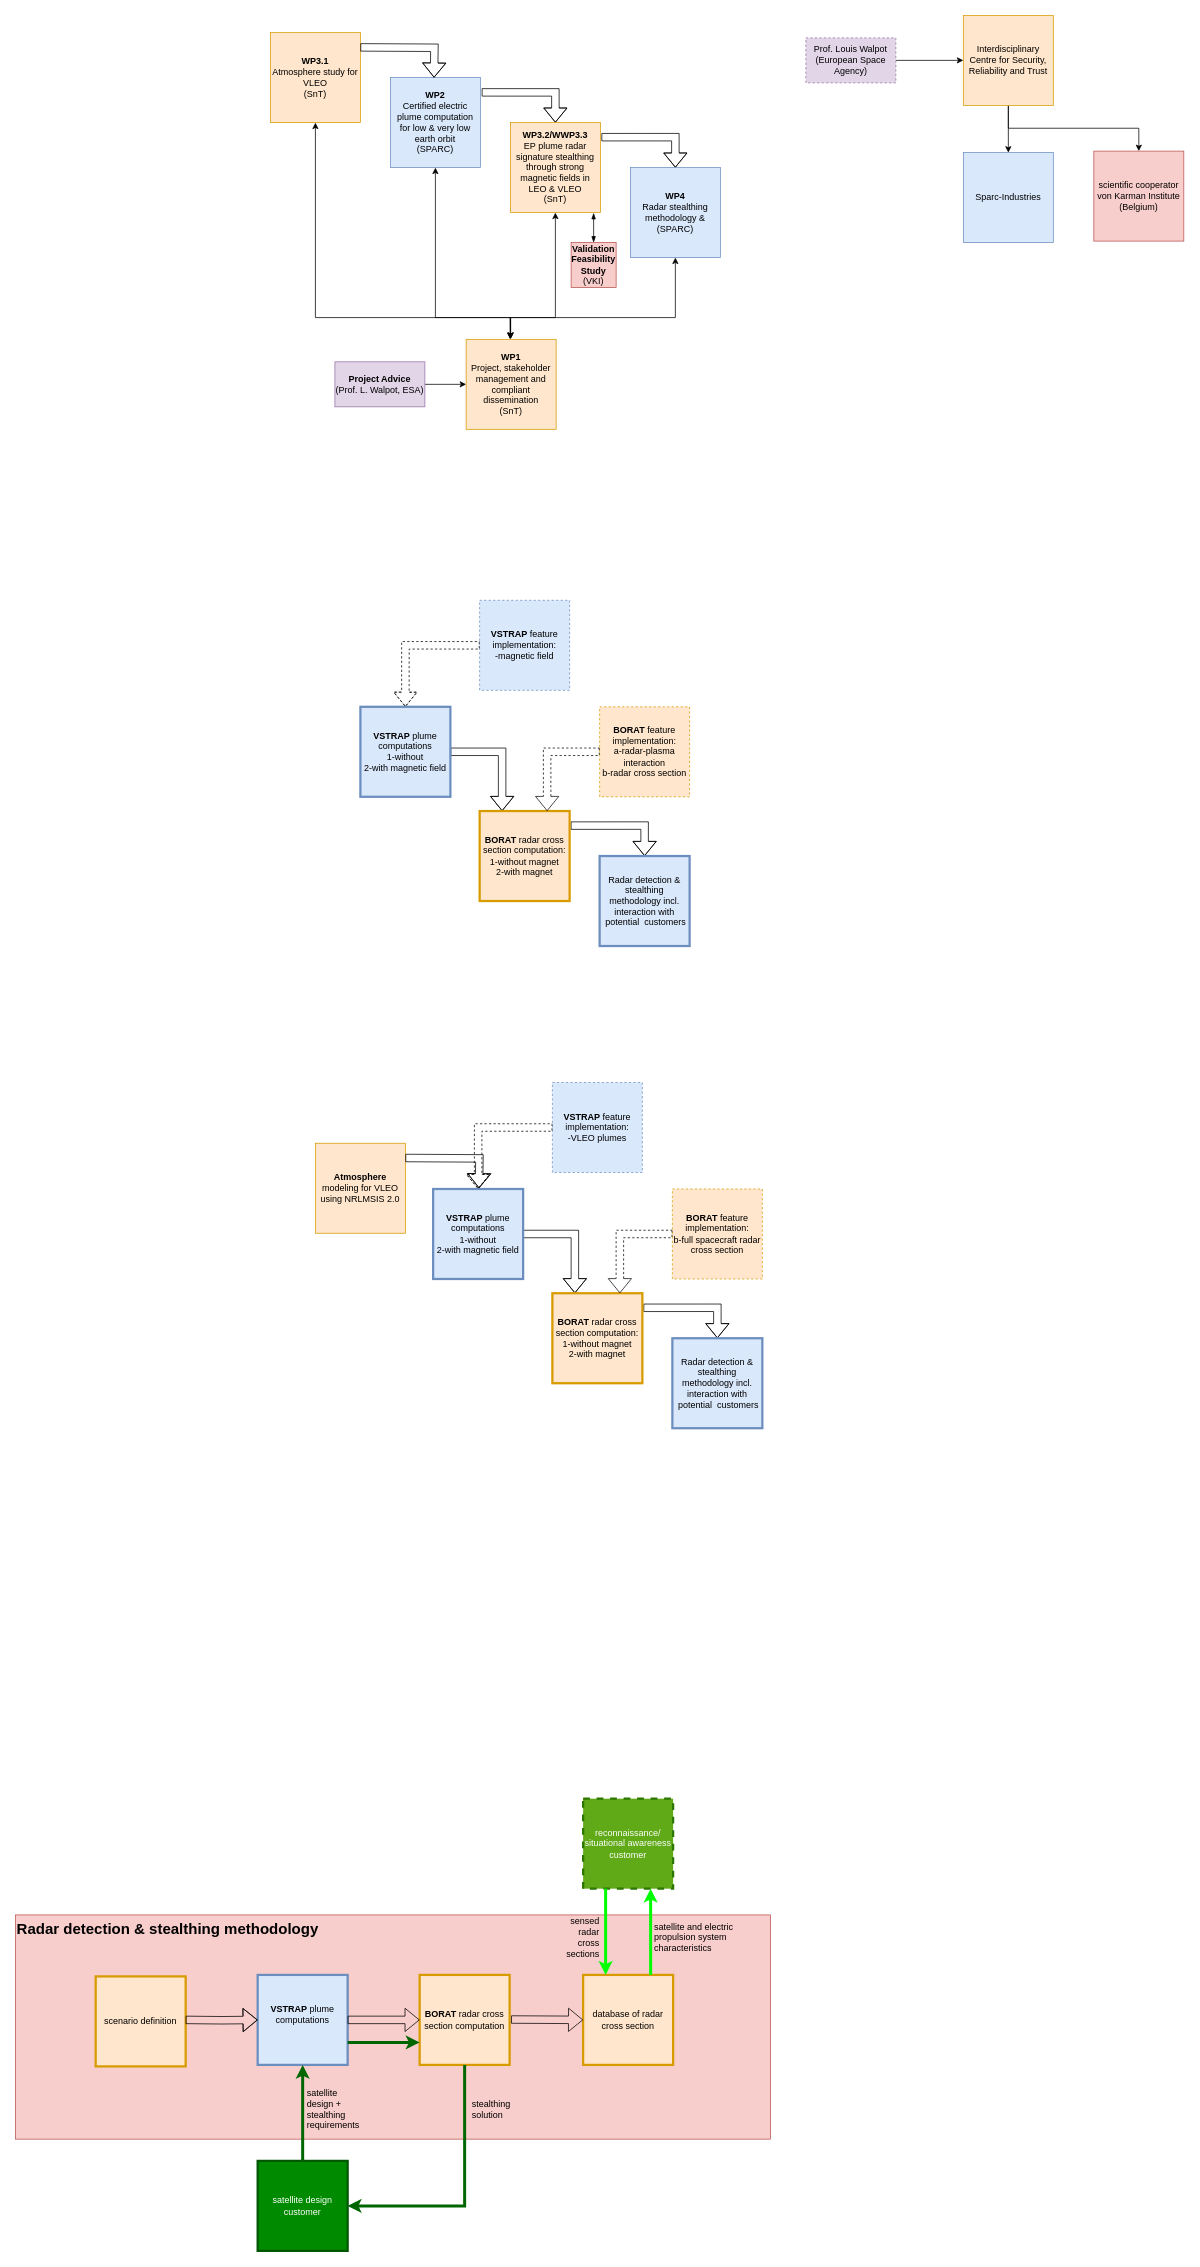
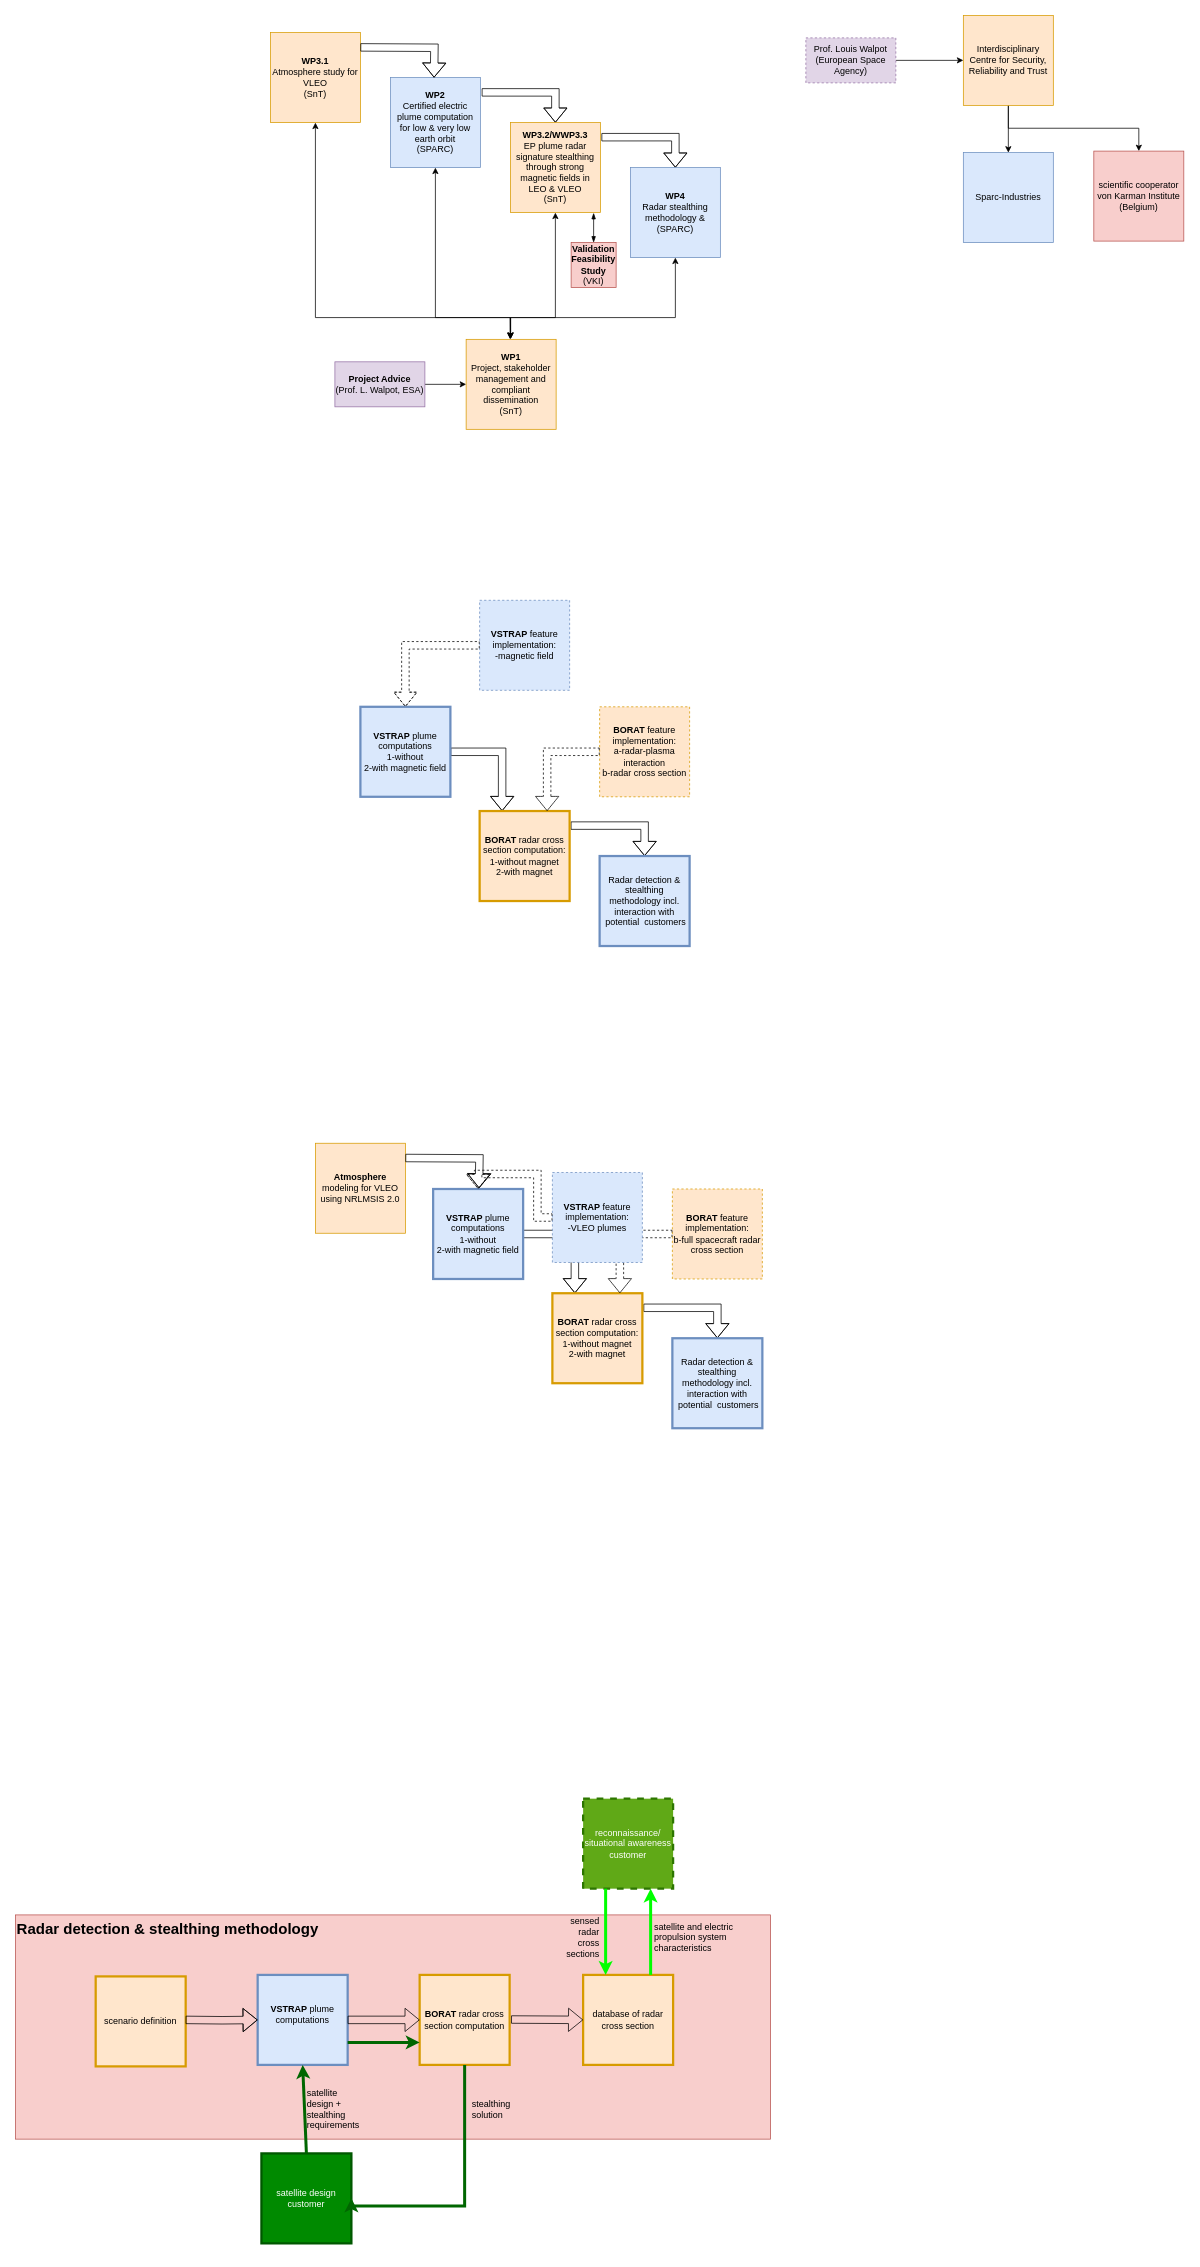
(597, 1128) -> (597, 1218)
(303, 2206) -> (306, 2199)
